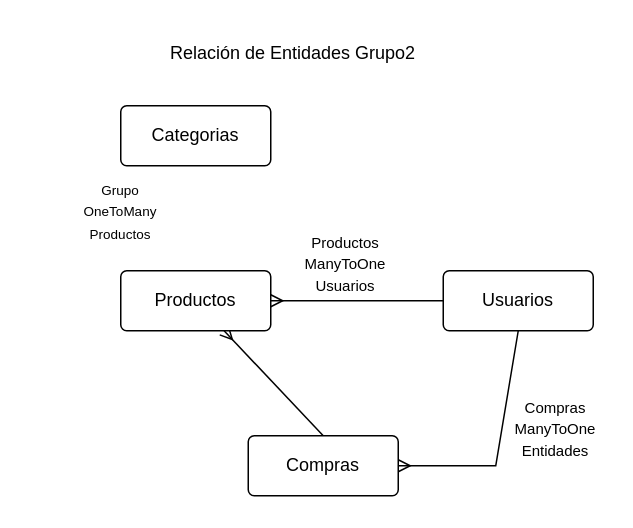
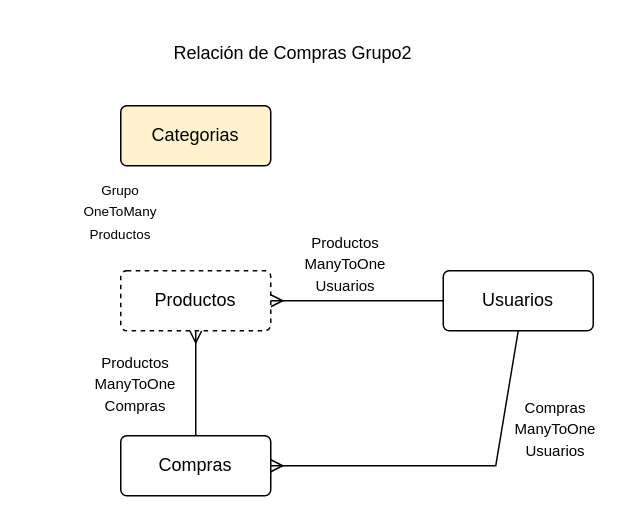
(293, 53) -> (293, 53)
(196, 136) -> (196, 136)
(196, 301) -> (196, 301)
none -> (136, 383)
(556, 428) -> (556, 428)
(323, 466) -> (196, 466)
